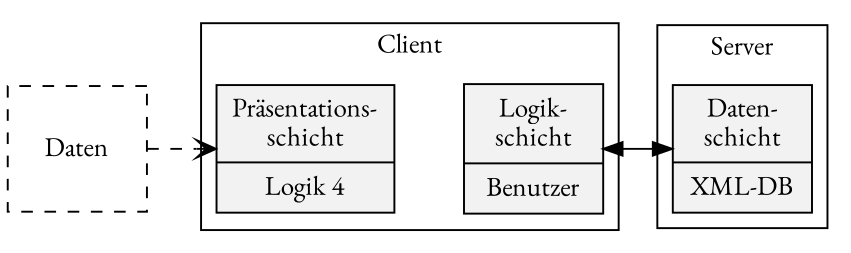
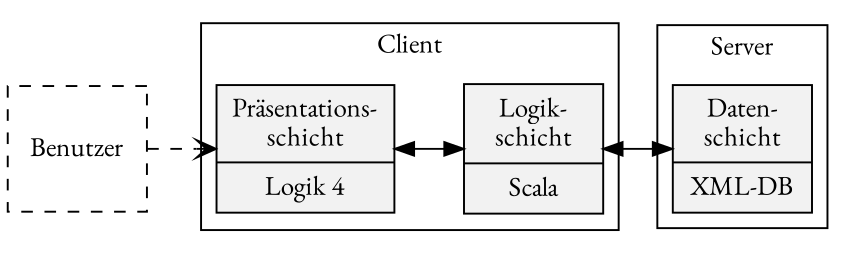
(77, 149) -> (77, 149)
none -> (429, 149)
(534, 188) -> (534, 188)
